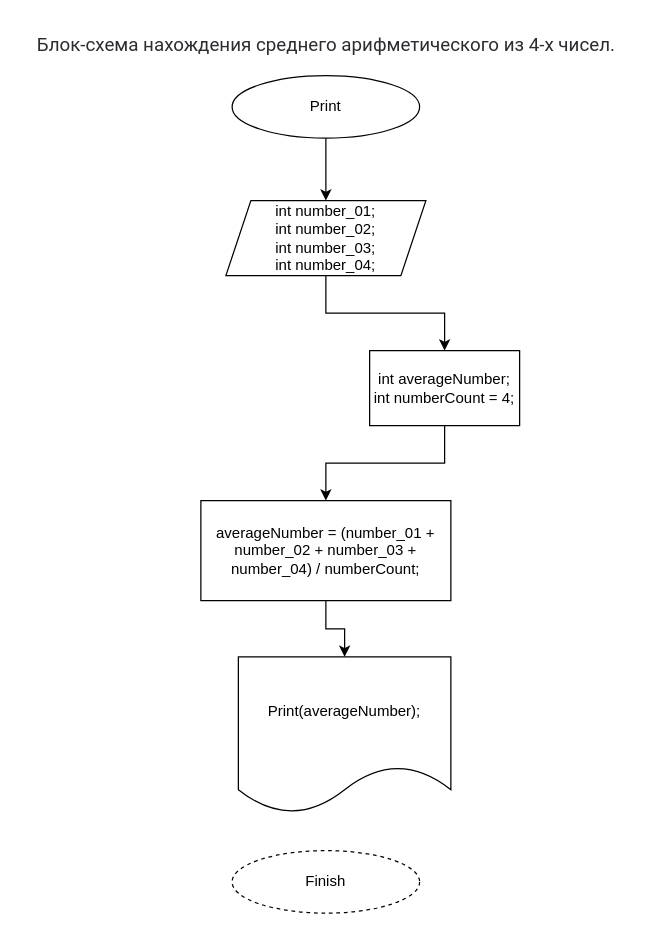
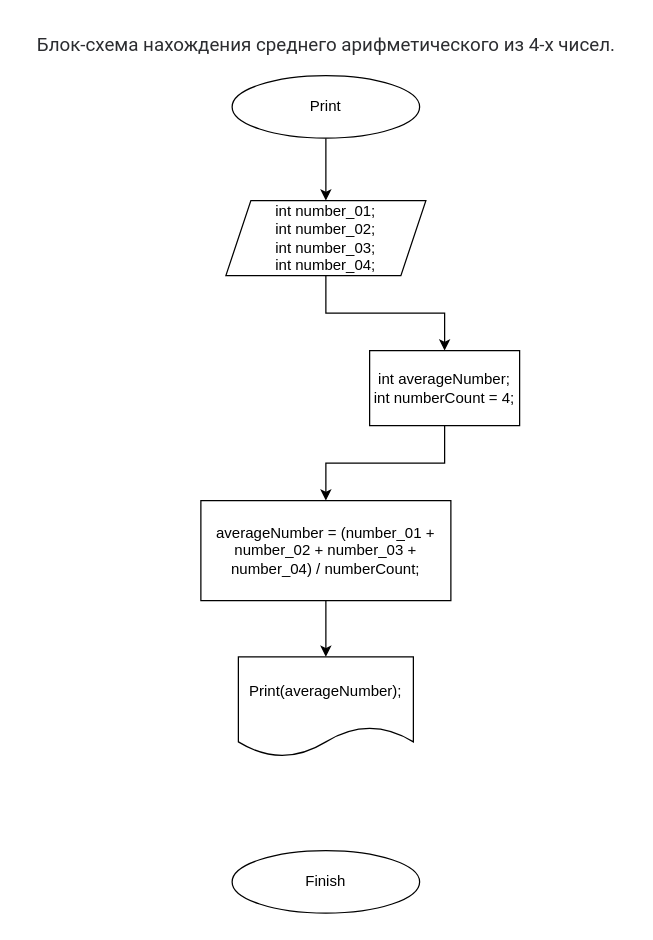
(344, 735) -> (326, 707)
(326, 882) -> (326, 882)
